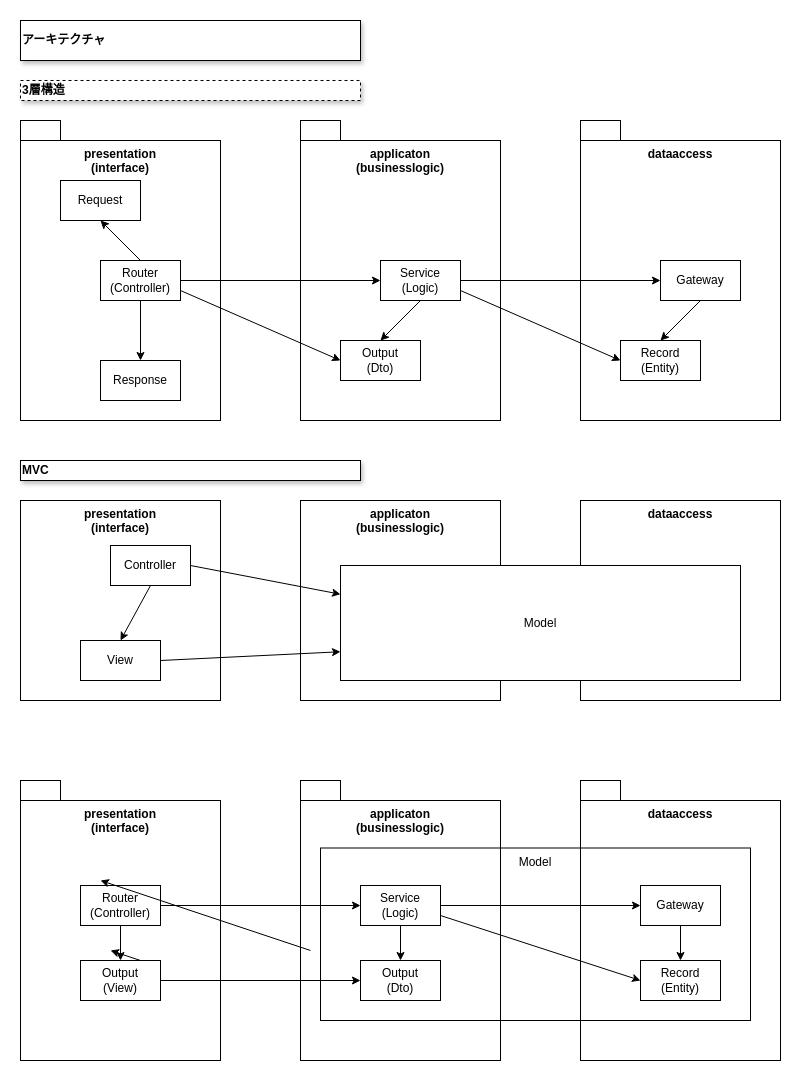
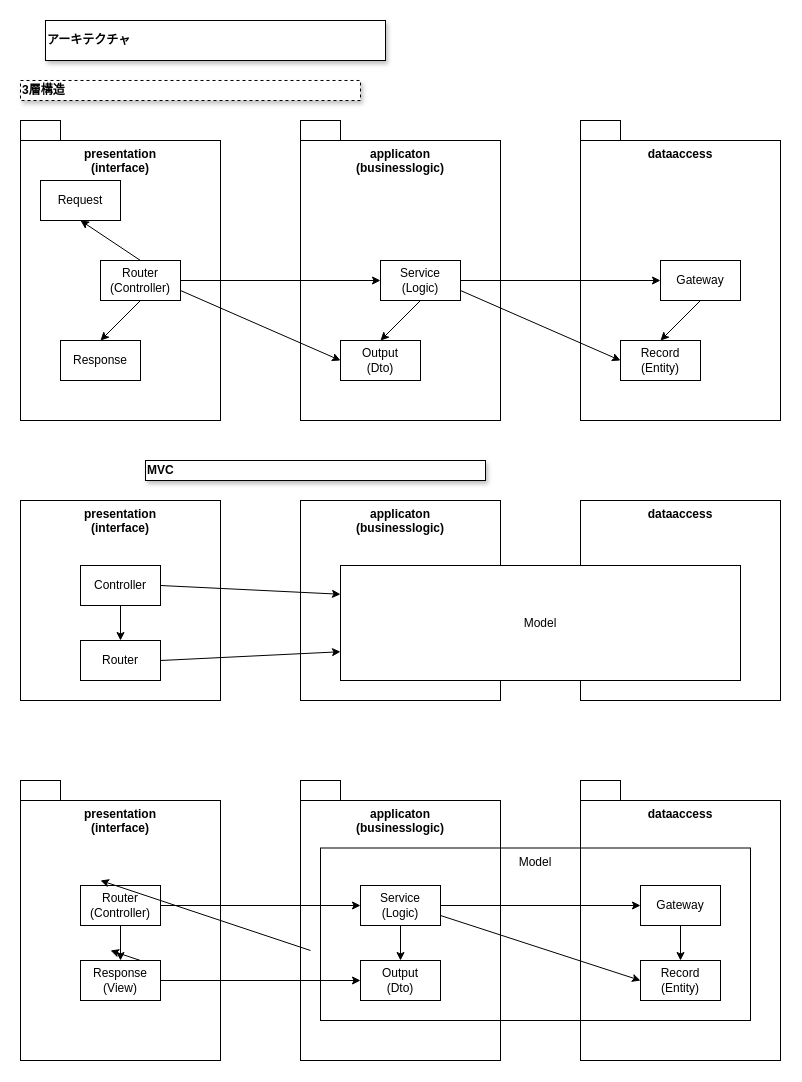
(191, 41) -> (216, 41)
(101, 201) -> (81, 201)
(141, 381) -> (101, 361)
(191, 471) -> (316, 471)
(151, 566) -> (121, 586)
(121, 661) -> (121, 661)
(121, 981) -> (121, 981)
